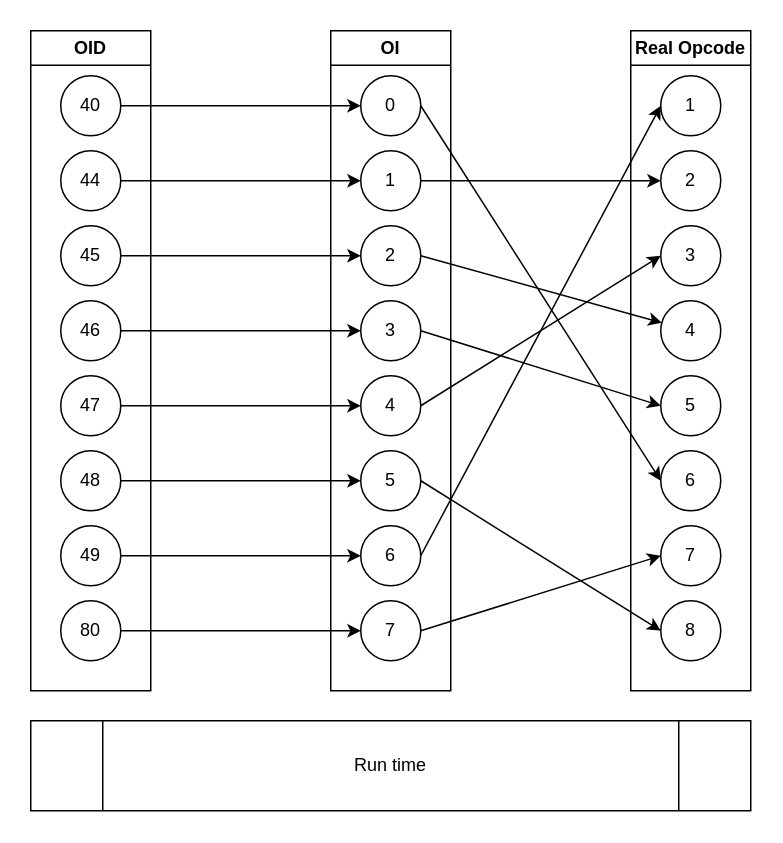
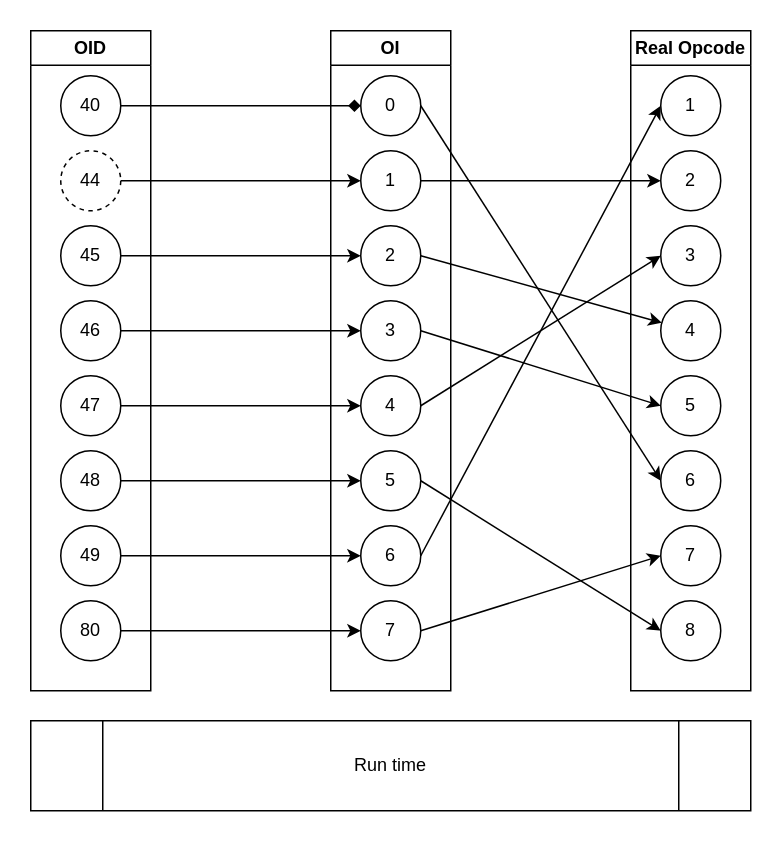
(349, 106) -> (348, 106)
(91, 181) -> (91, 181)
